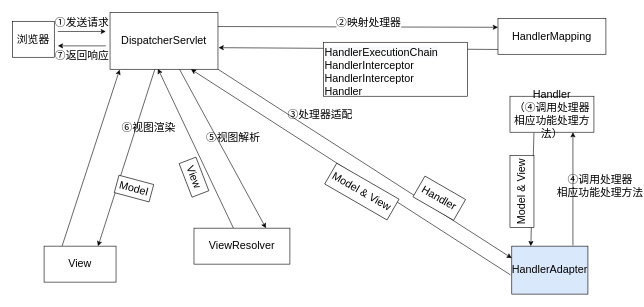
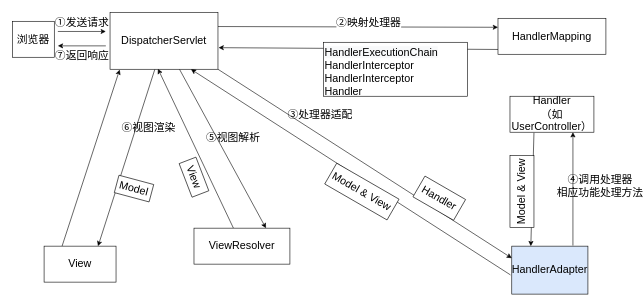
(552, 114) -> (552, 114)
